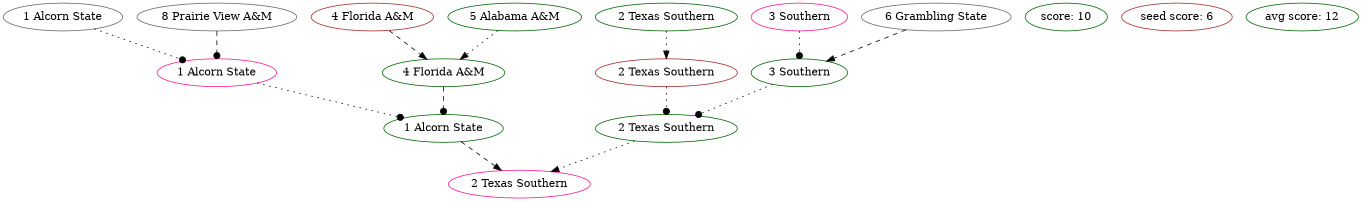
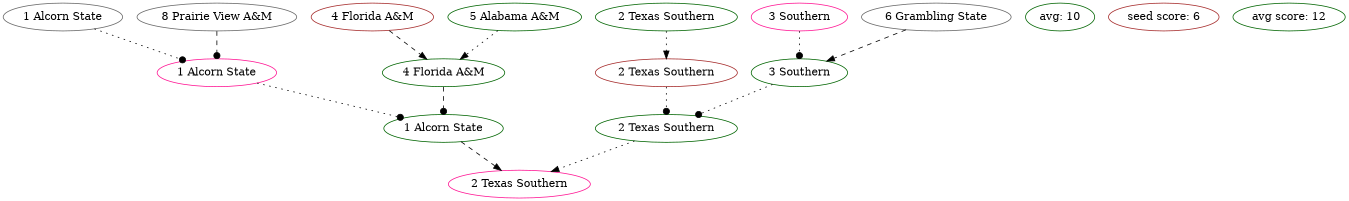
(1066, 17) -> (1060, 17)
